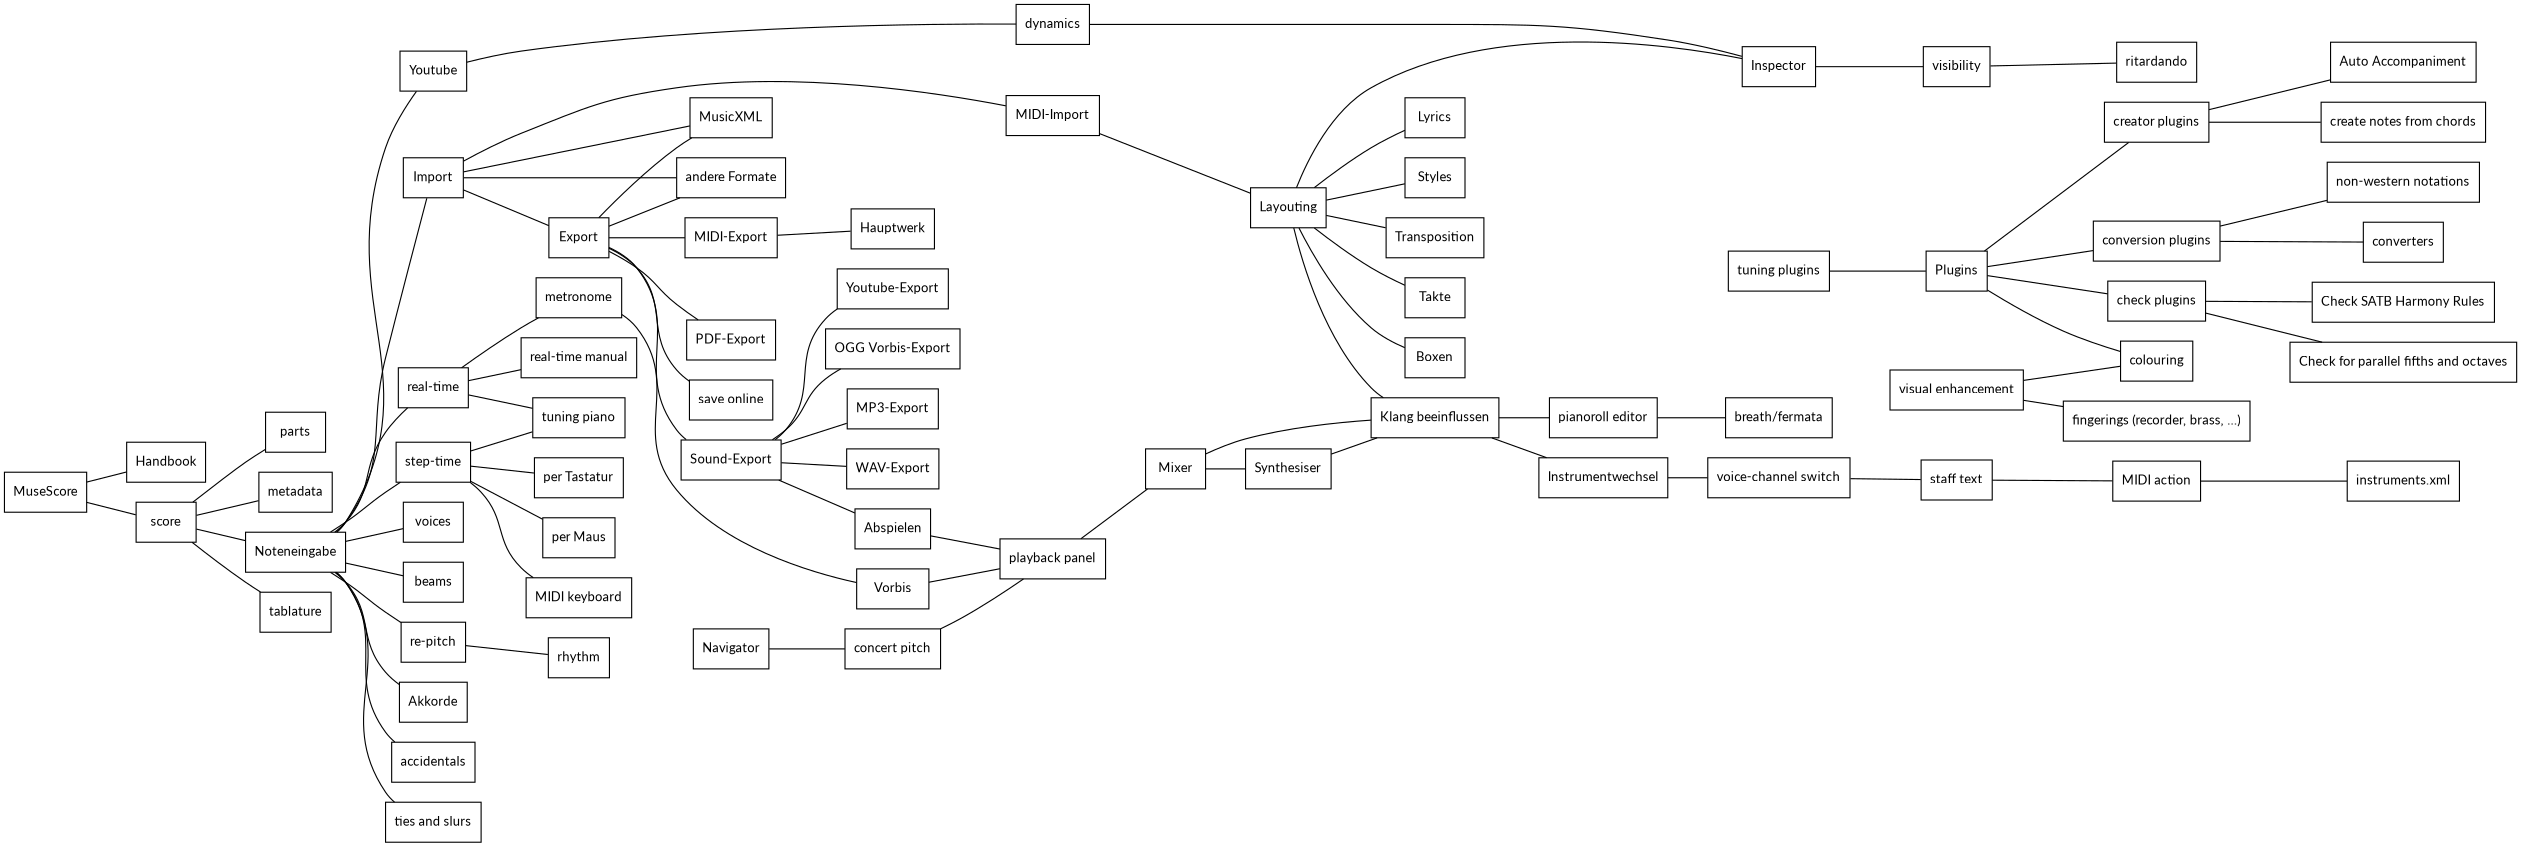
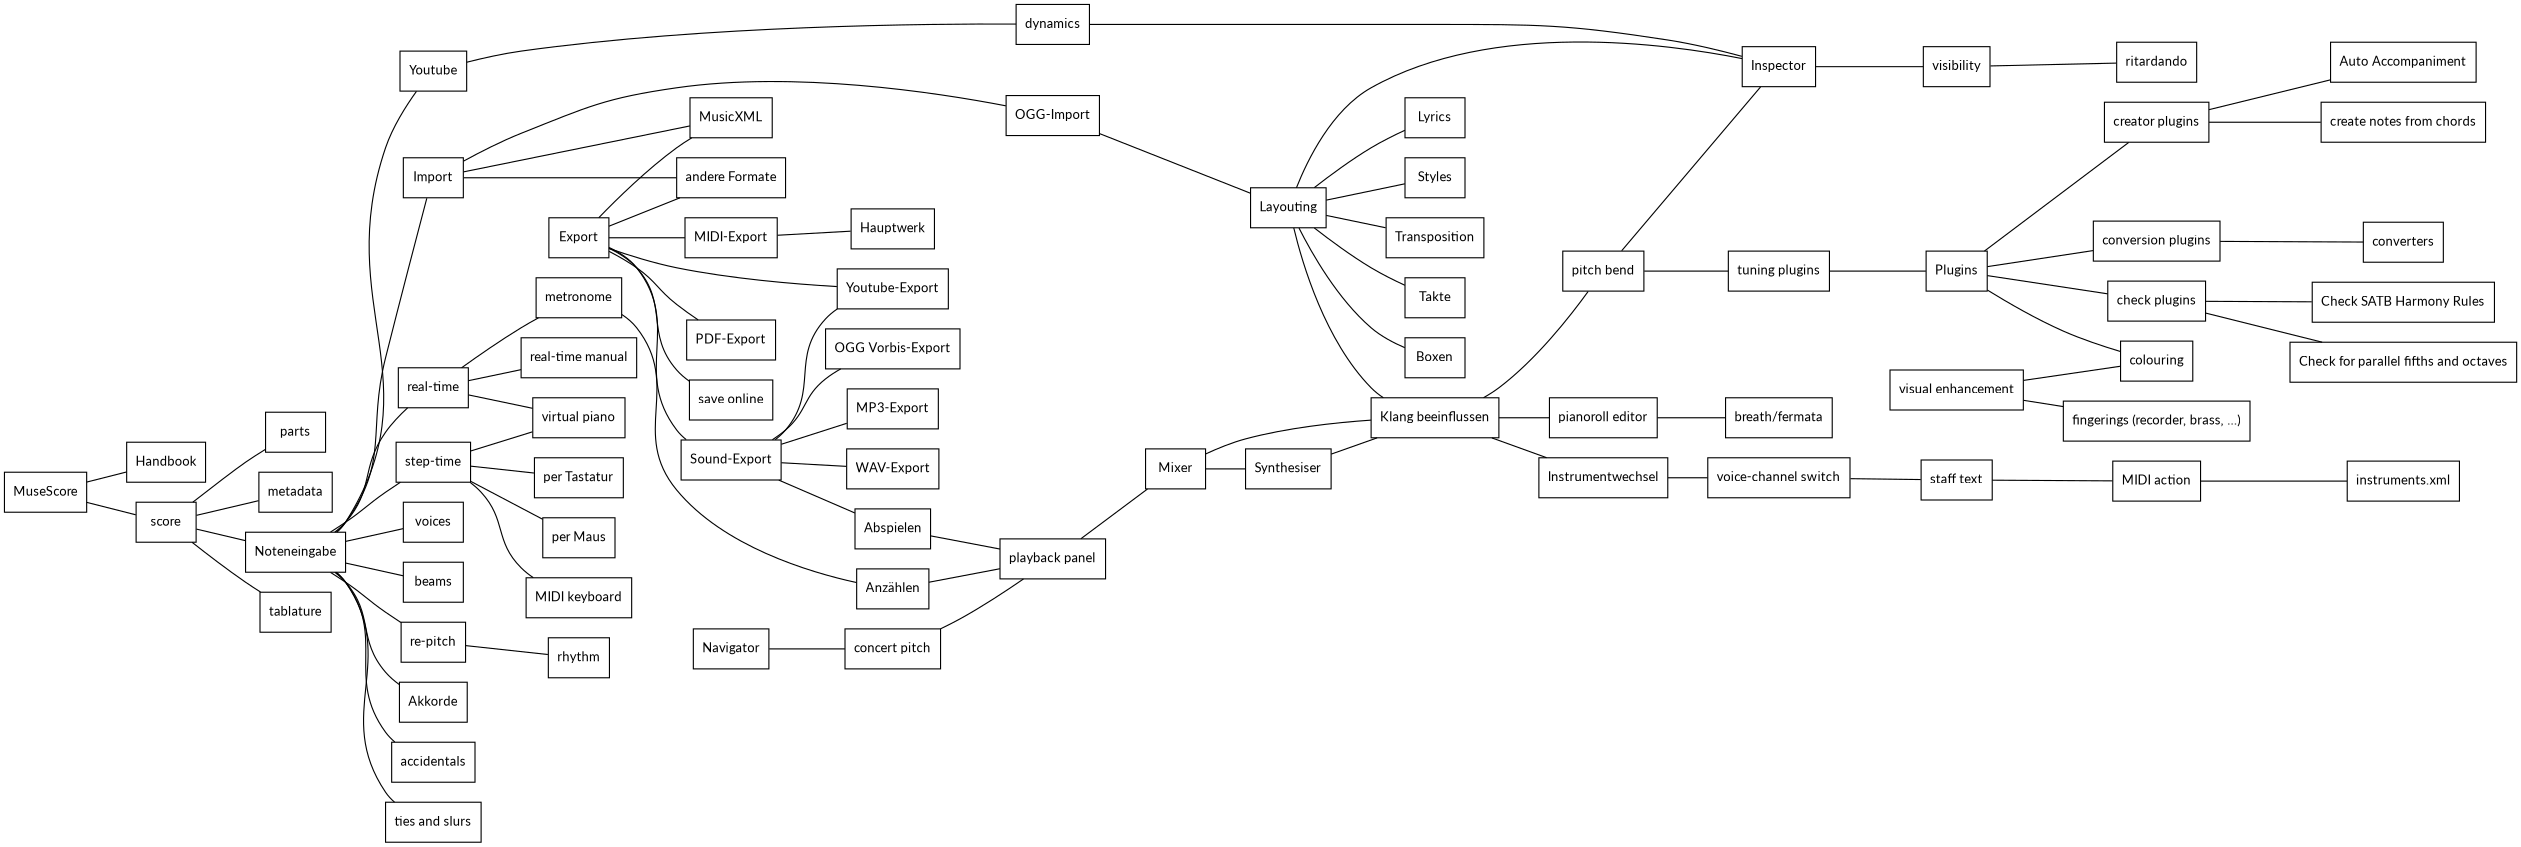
(1053, 116) -> (1053, 116)
(2403, 182) -> none
(506, 208) -> (722, 275)
none -> (1603, 271)
(579, 418) -> (579, 418)
(893, 589) -> (893, 589)
